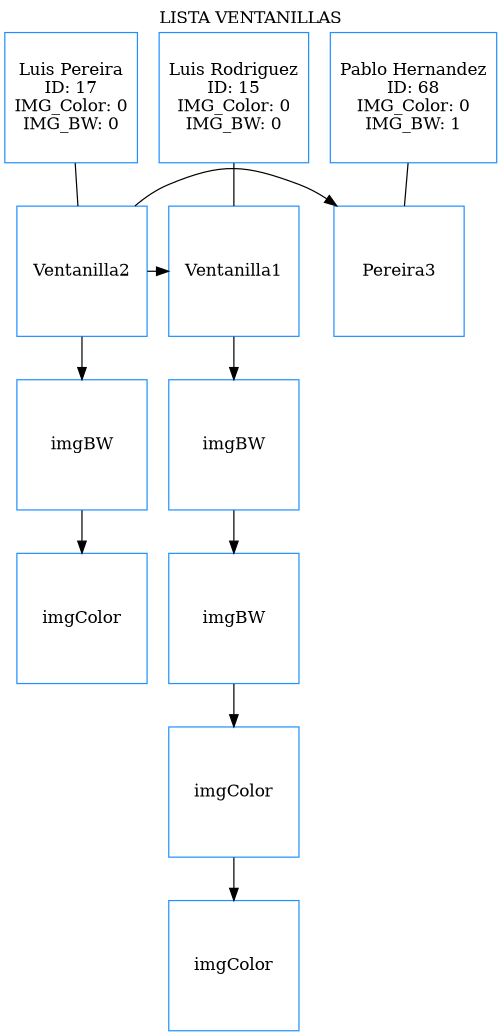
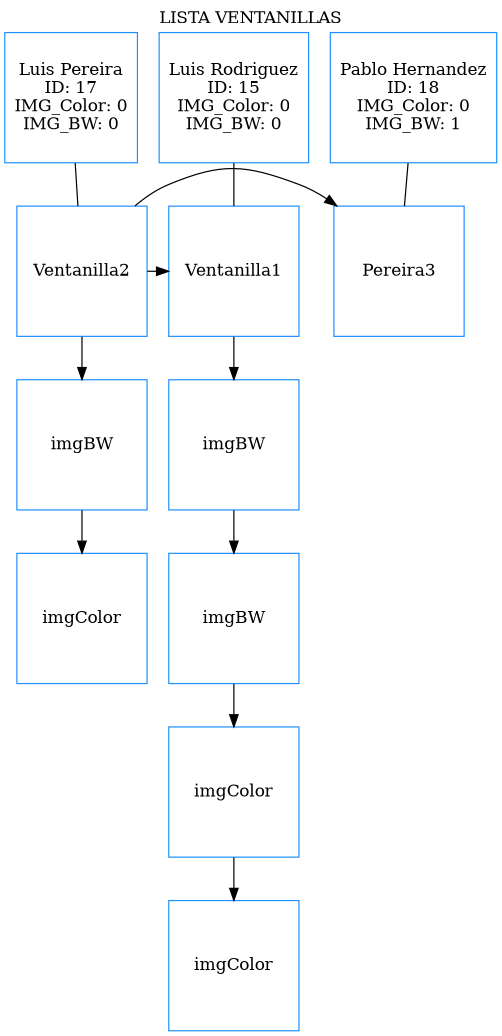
(414, 98) -> (414, 98)
